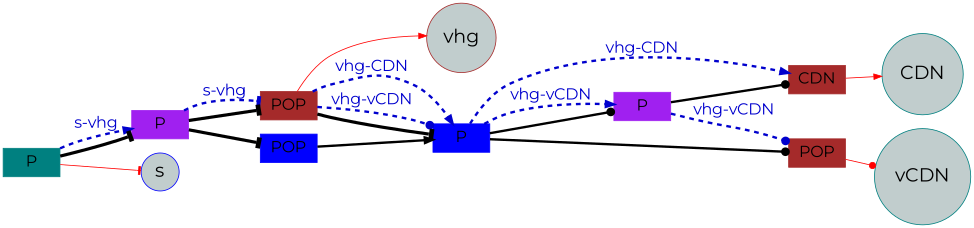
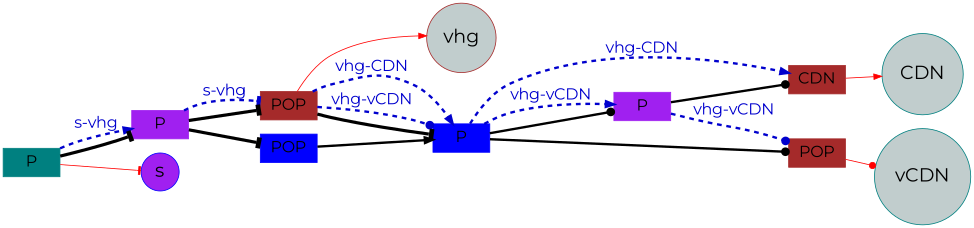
(160, 172) -> (160, 172)
